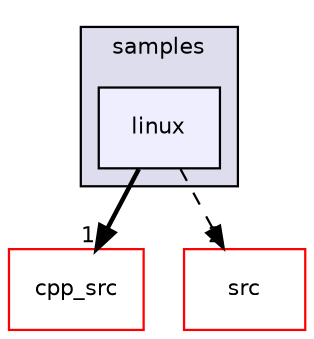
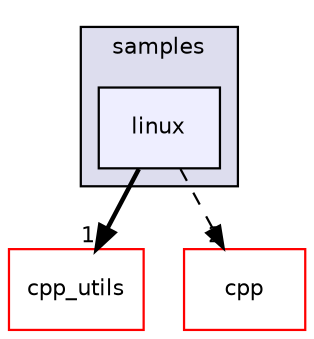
(76, 290) -> (76, 290)
(245, 290) -> (245, 290)
